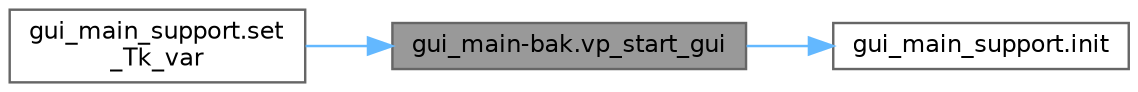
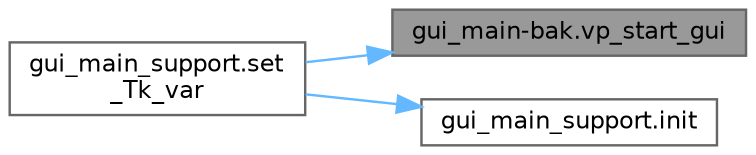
(778, 46) -> (351, 99)
